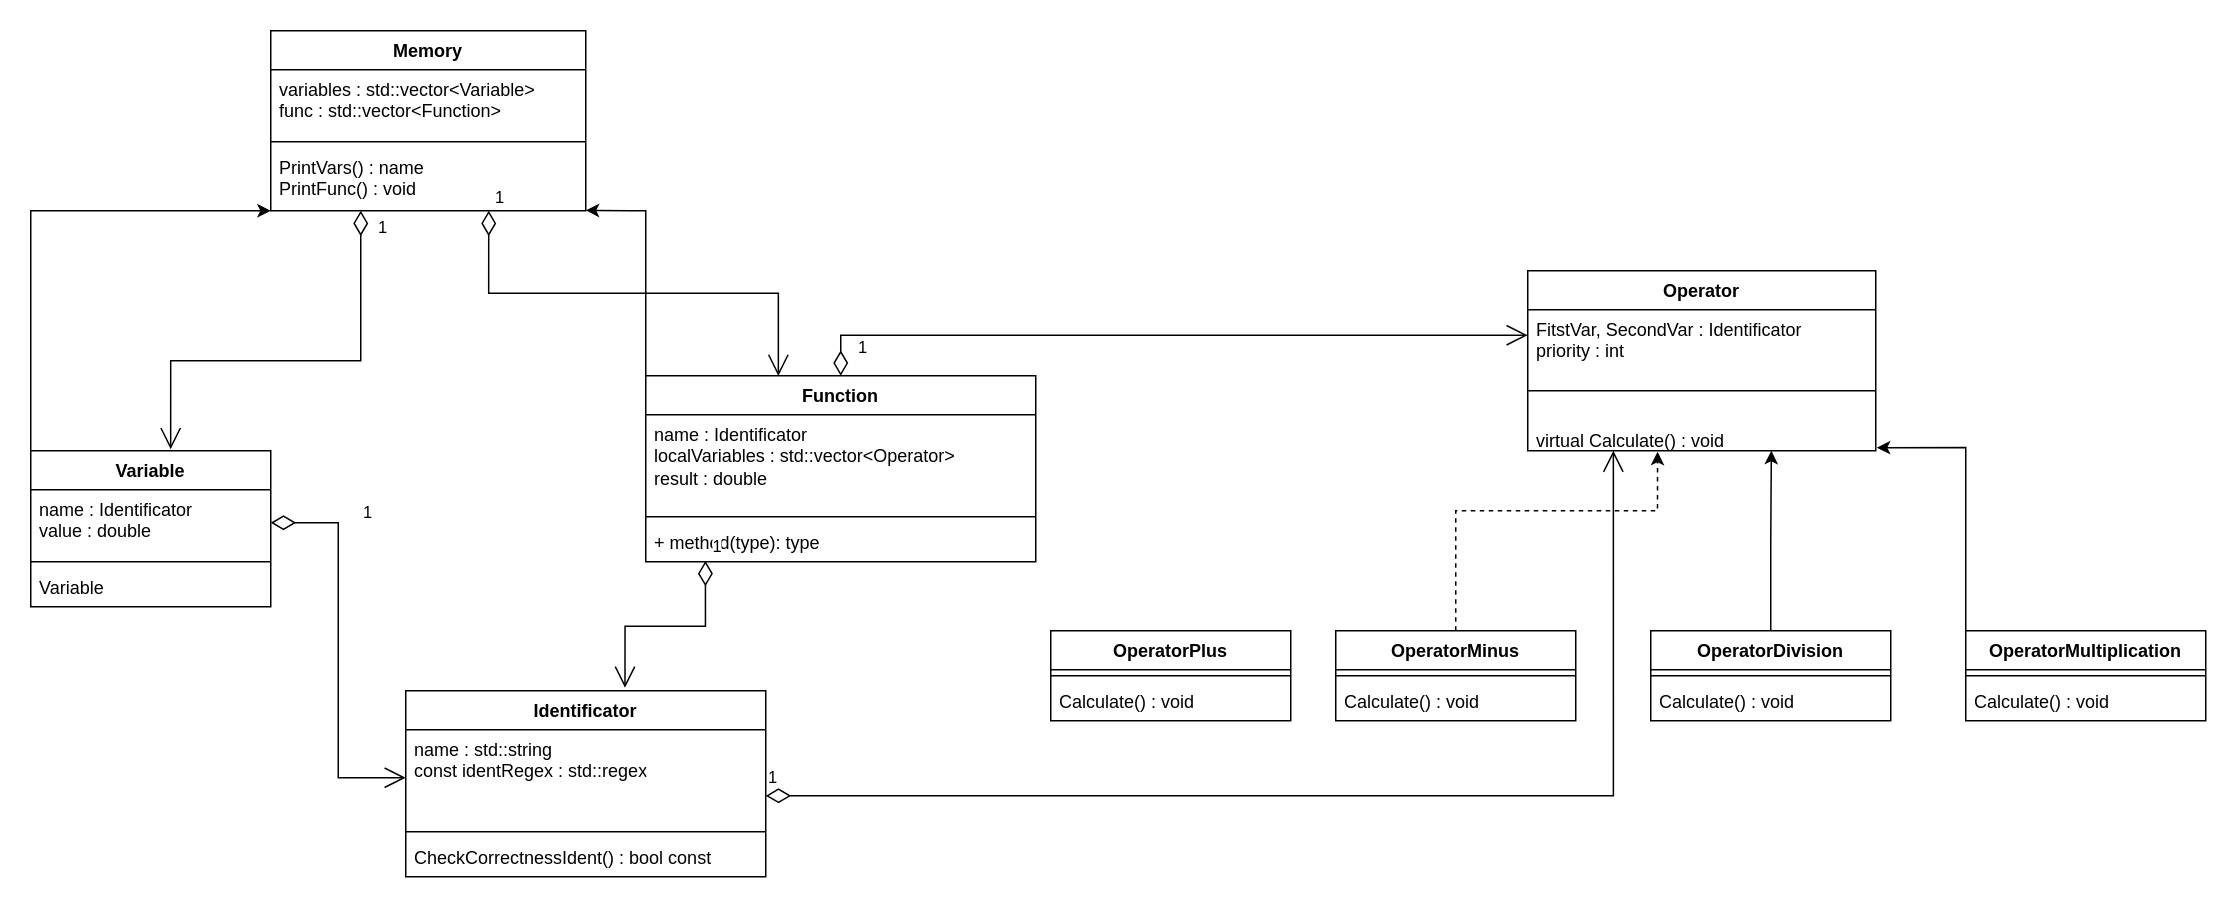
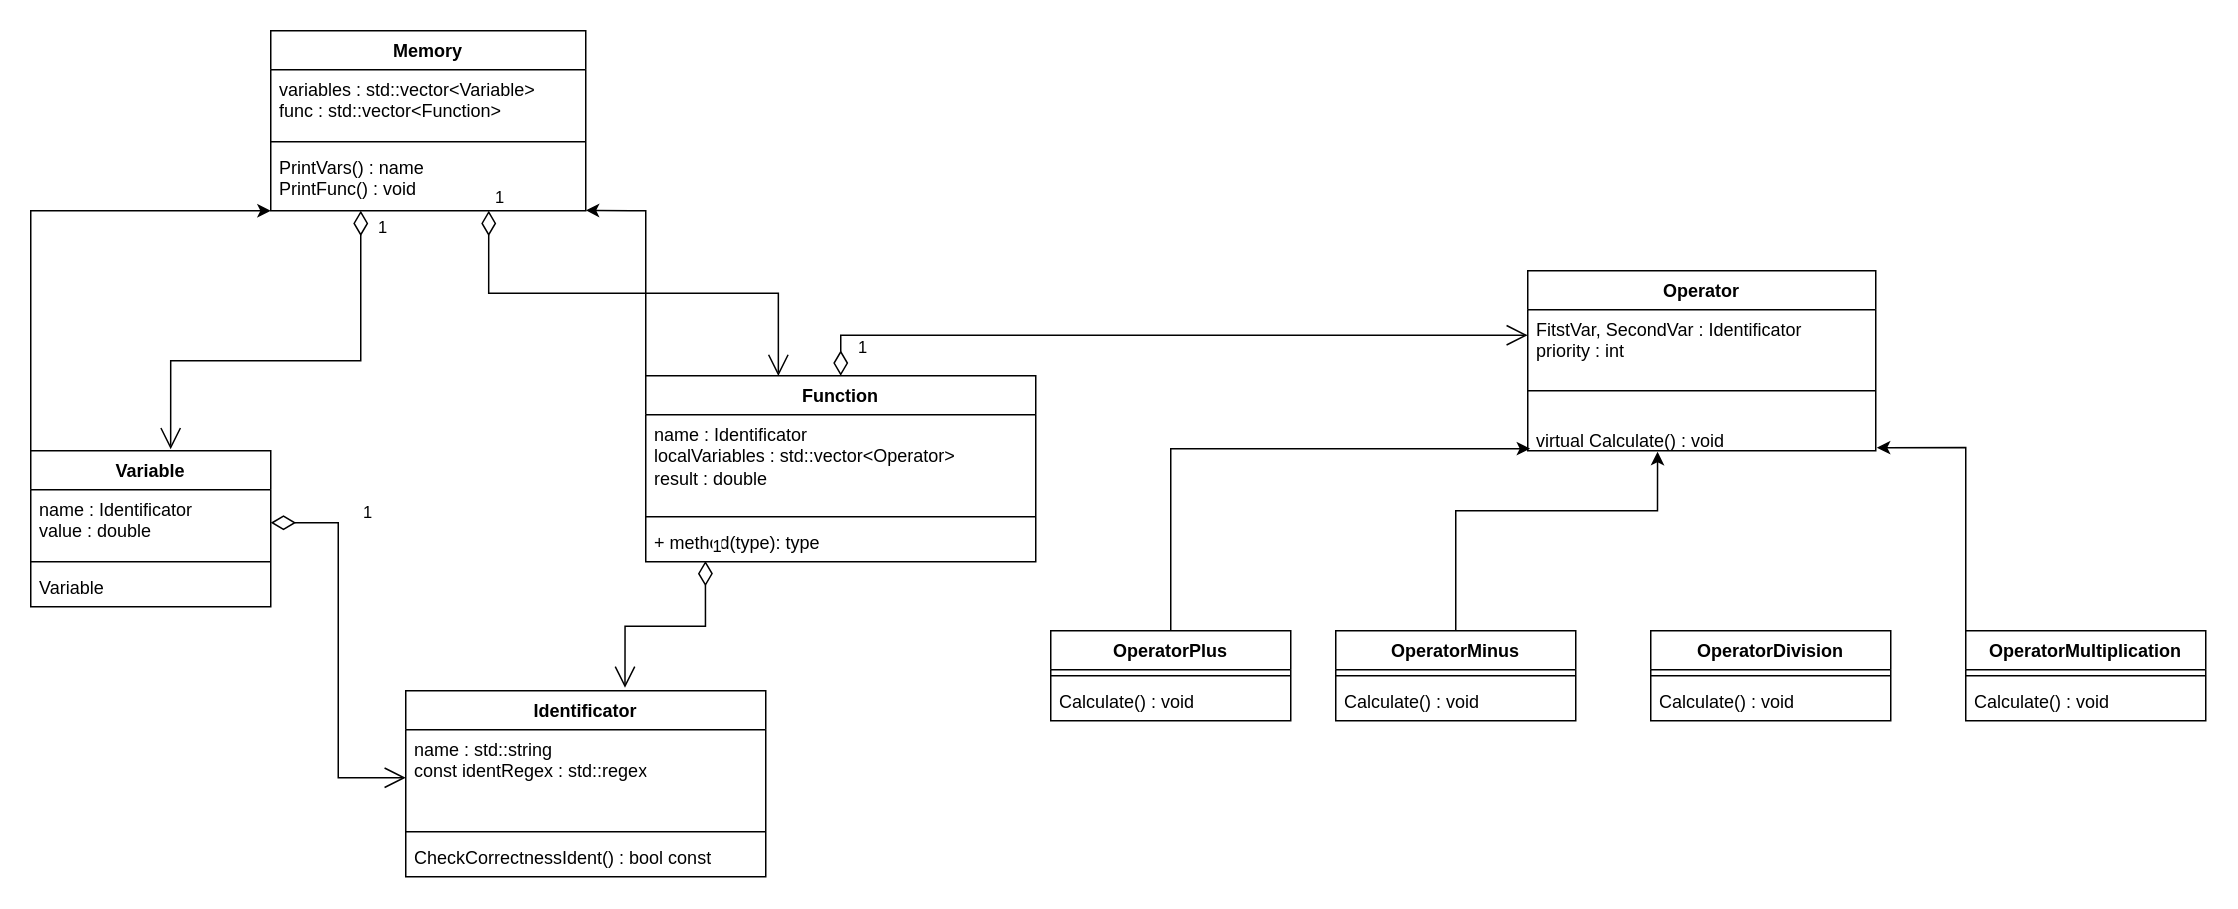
none -> (1254, 449)
(1522, 511) -> (1522, 511)
(1771, 546) -> none
(1372, 796) -> none
